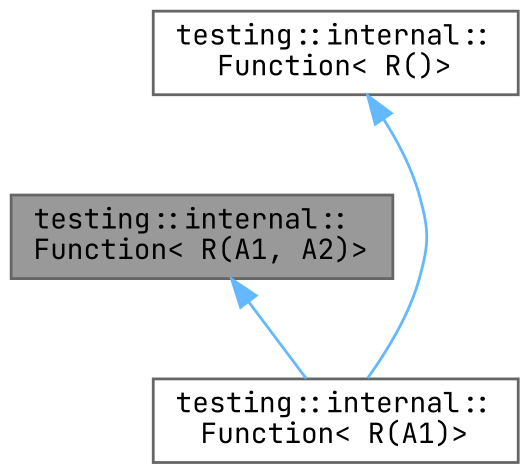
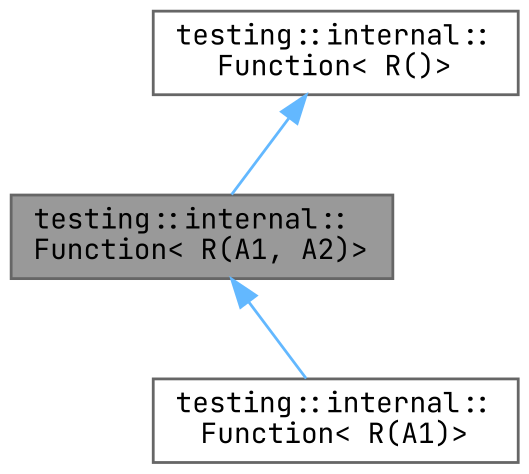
(426, 251) -> (260, 156)
